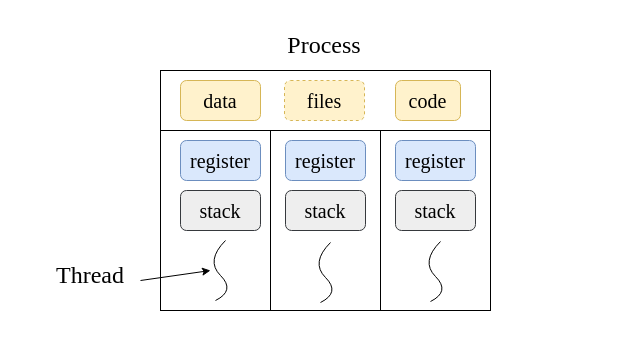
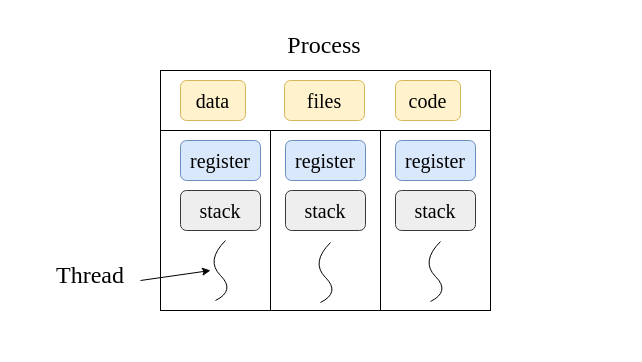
(221, 101) -> (213, 101)
(325, 101) -> (325, 101)
